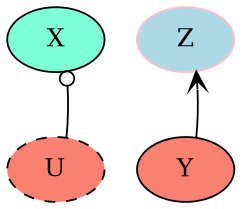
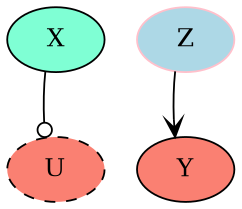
(68, 112) -> (44, 97)
(198, 113) -> (174, 95)
